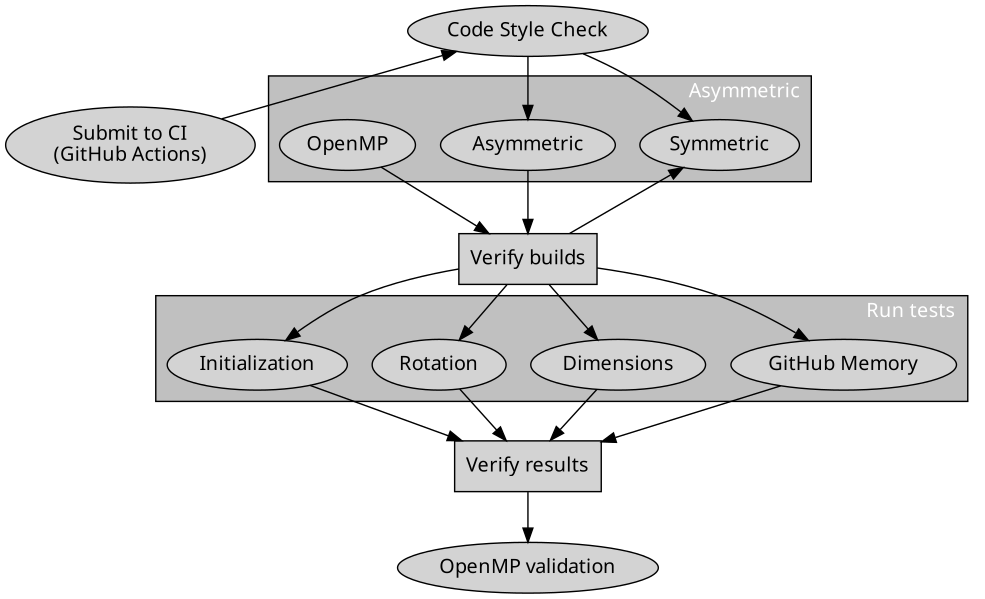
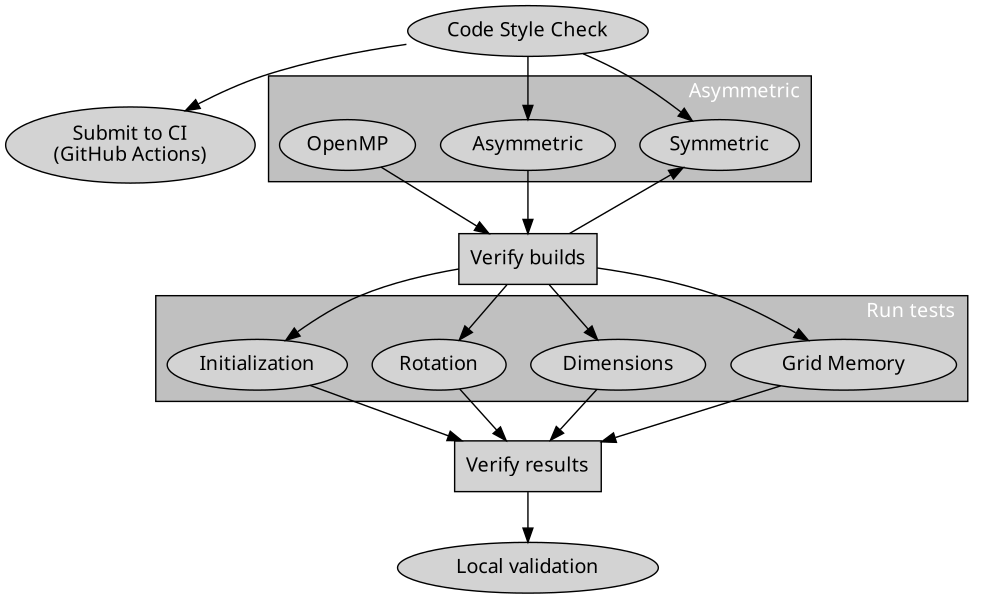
(332, 87) -> (300, 65)
(844, 365) -> (844, 365)
(528, 568) -> (528, 568)
